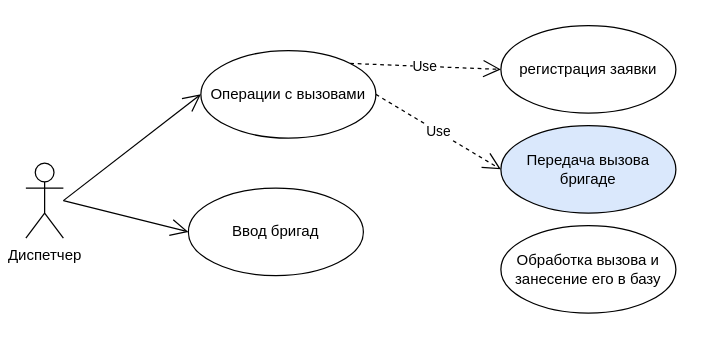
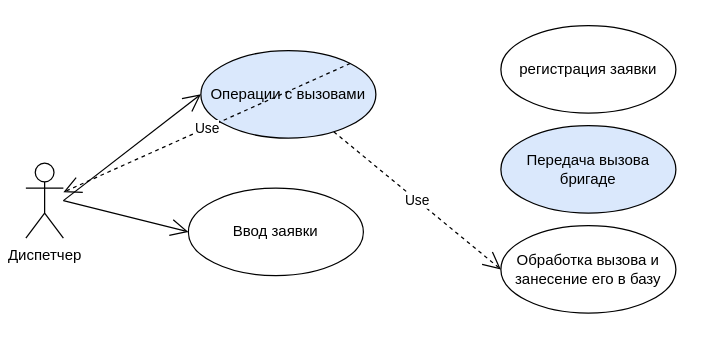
(423, 66) -> (223, 120)
(288, 94) -> (288, 94)
(437, 131) -> none
none -> (416, 199)
(276, 232) -> (276, 232)
